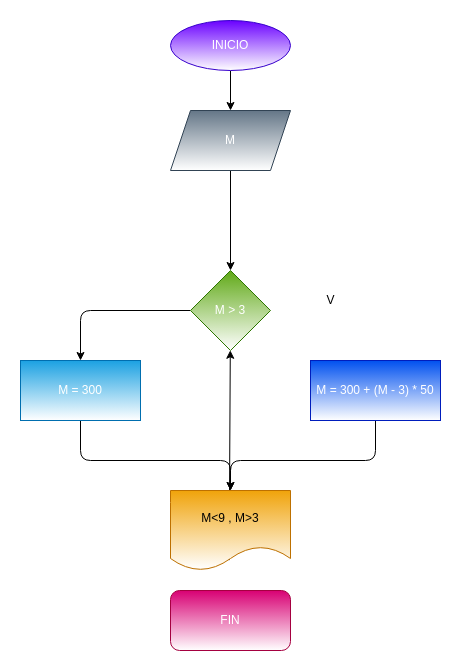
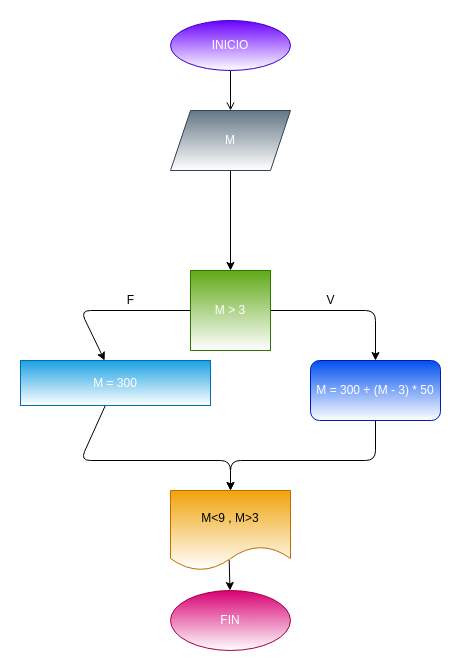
(231, 102) -> (231, 104)
none -> (131, 301)
(231, 311) -> (231, 311)
none -> (340, 311)
(81, 391) -> (116, 383)
(376, 391) -> (376, 391)
(230, 410) -> (230, 572)
(231, 621) -> (231, 621)
